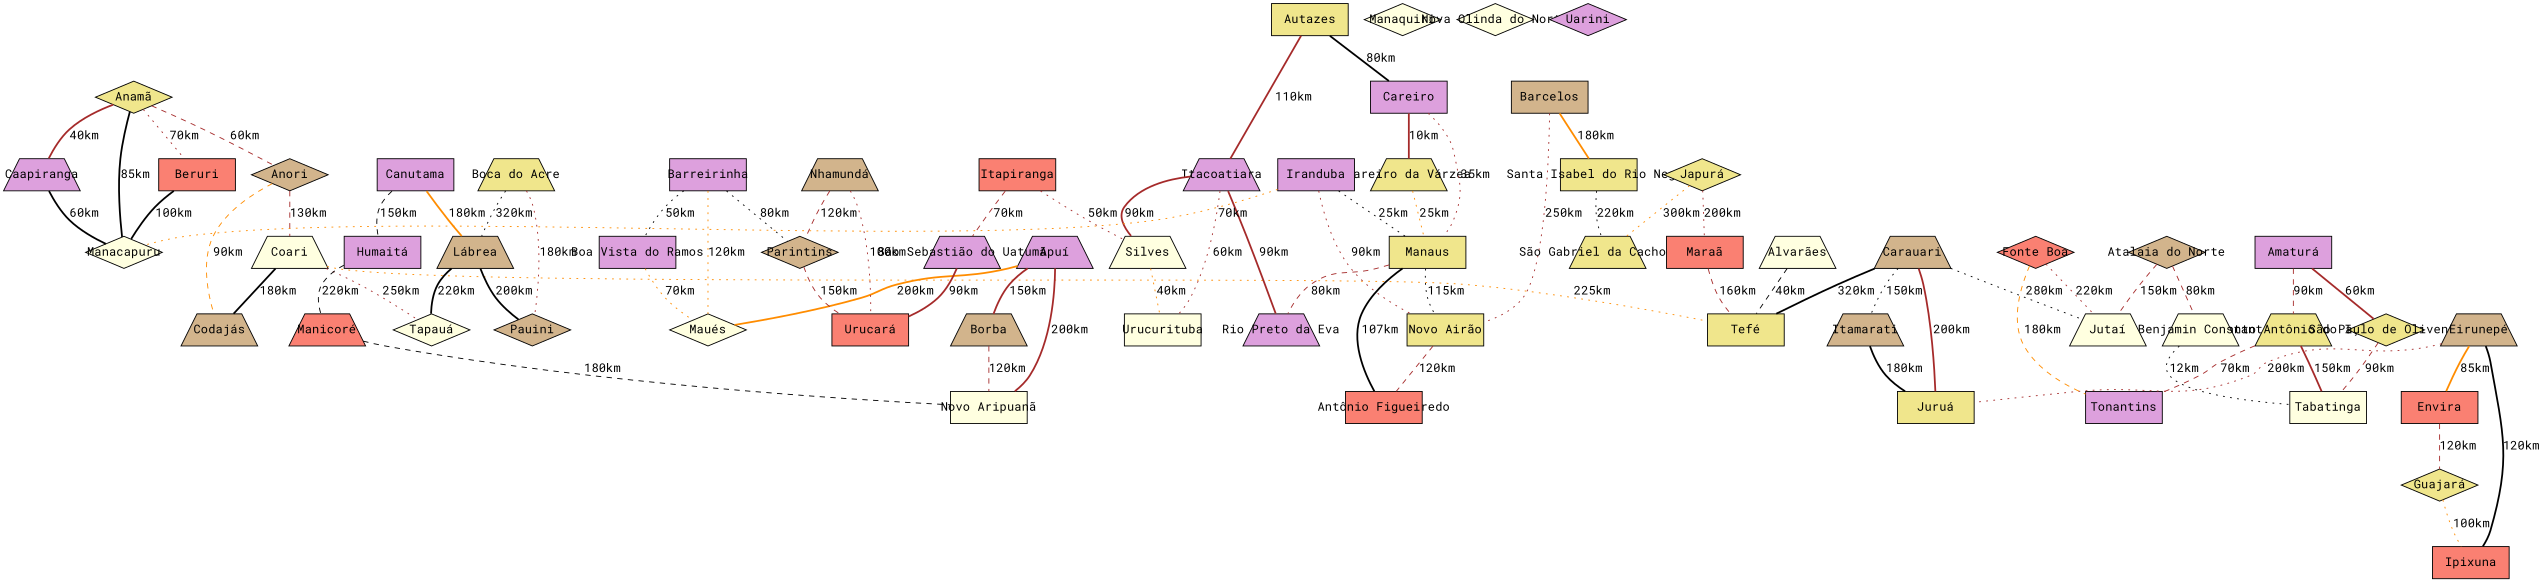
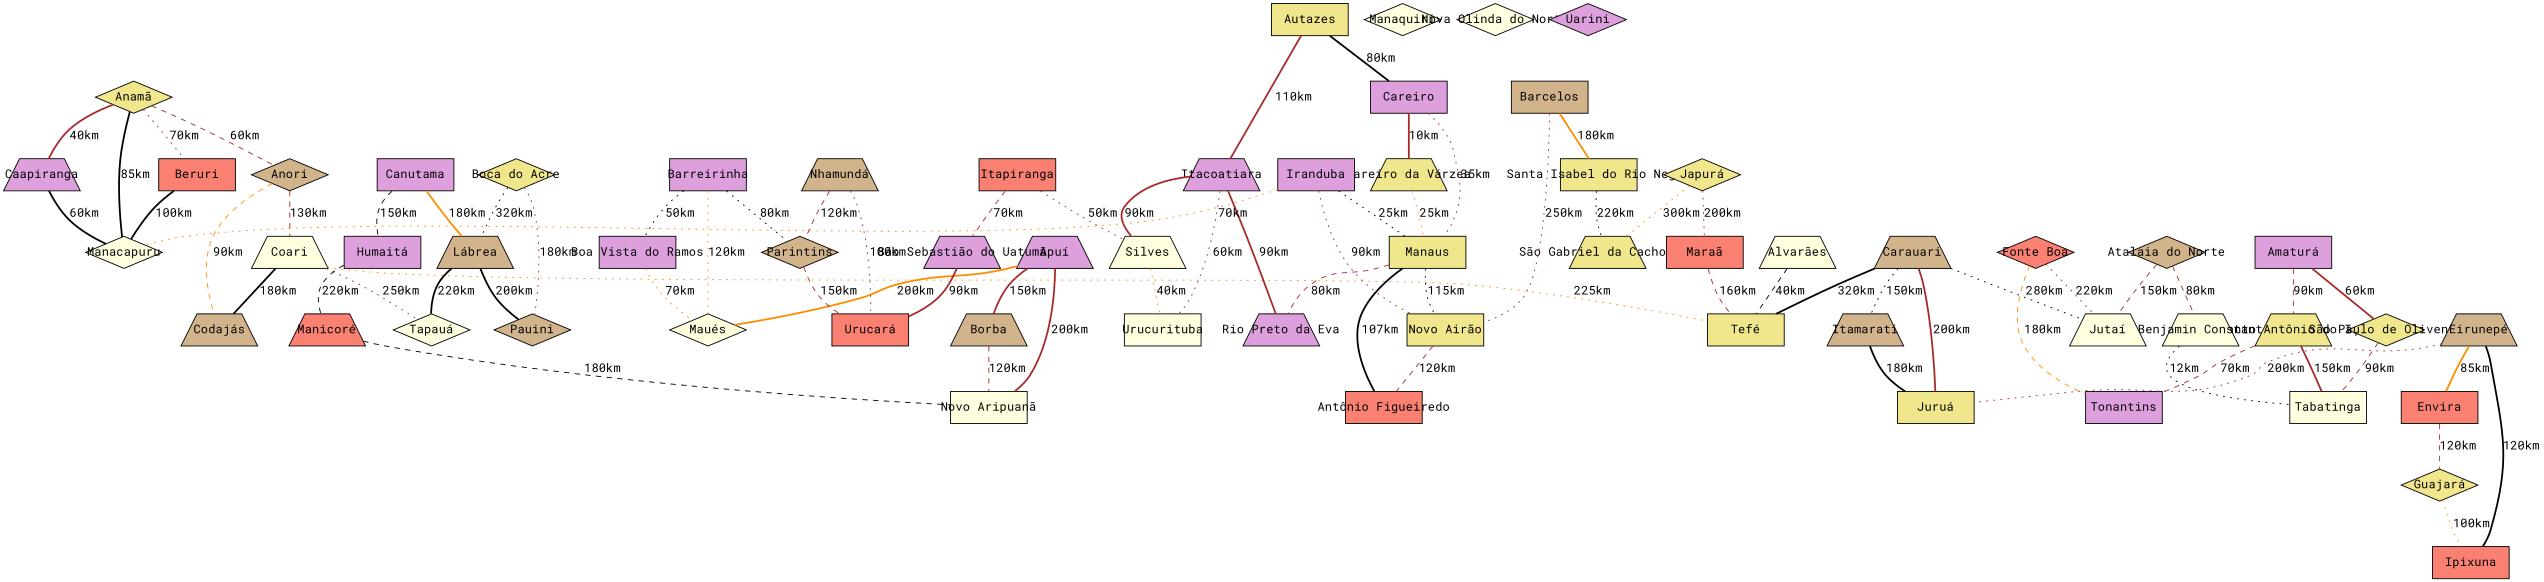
(516, 175) -> (516, 175)
